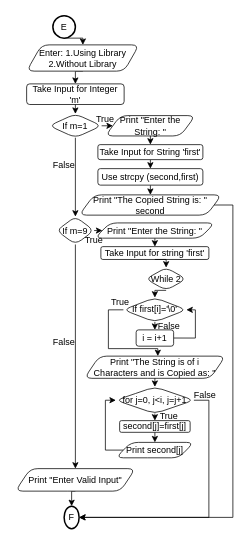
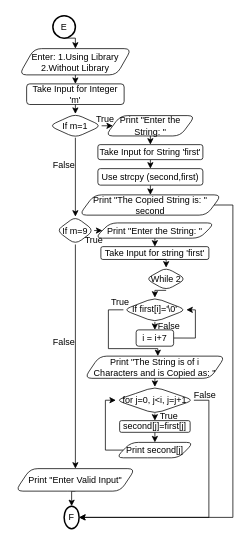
(83, 58) -> (75, 62)
(155, 338) -> (155, 338)
